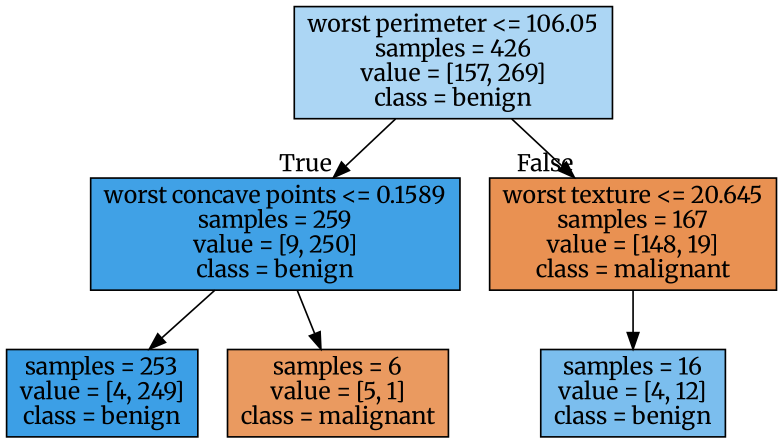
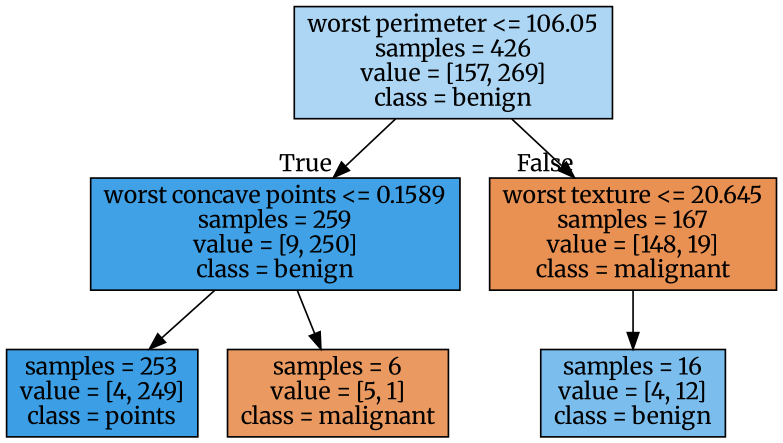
(102, 393) -> (102, 393)
